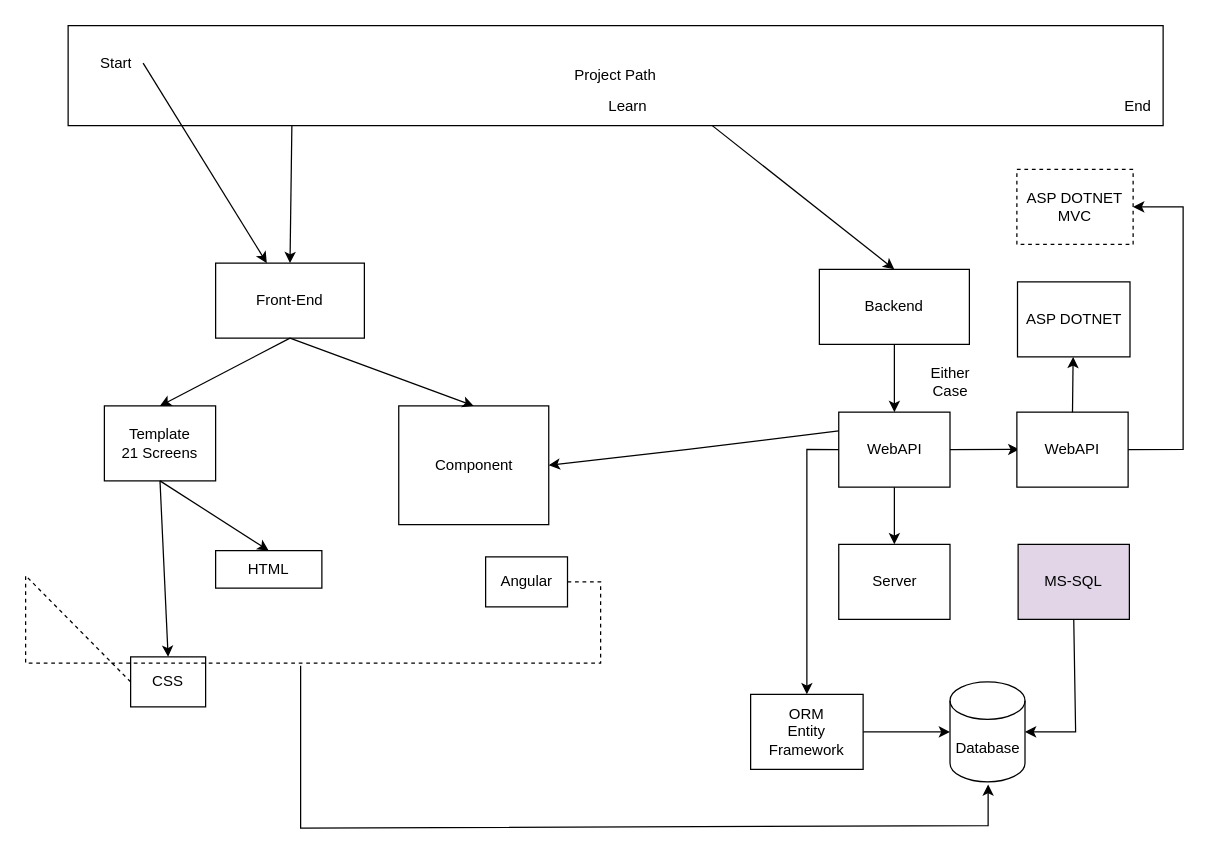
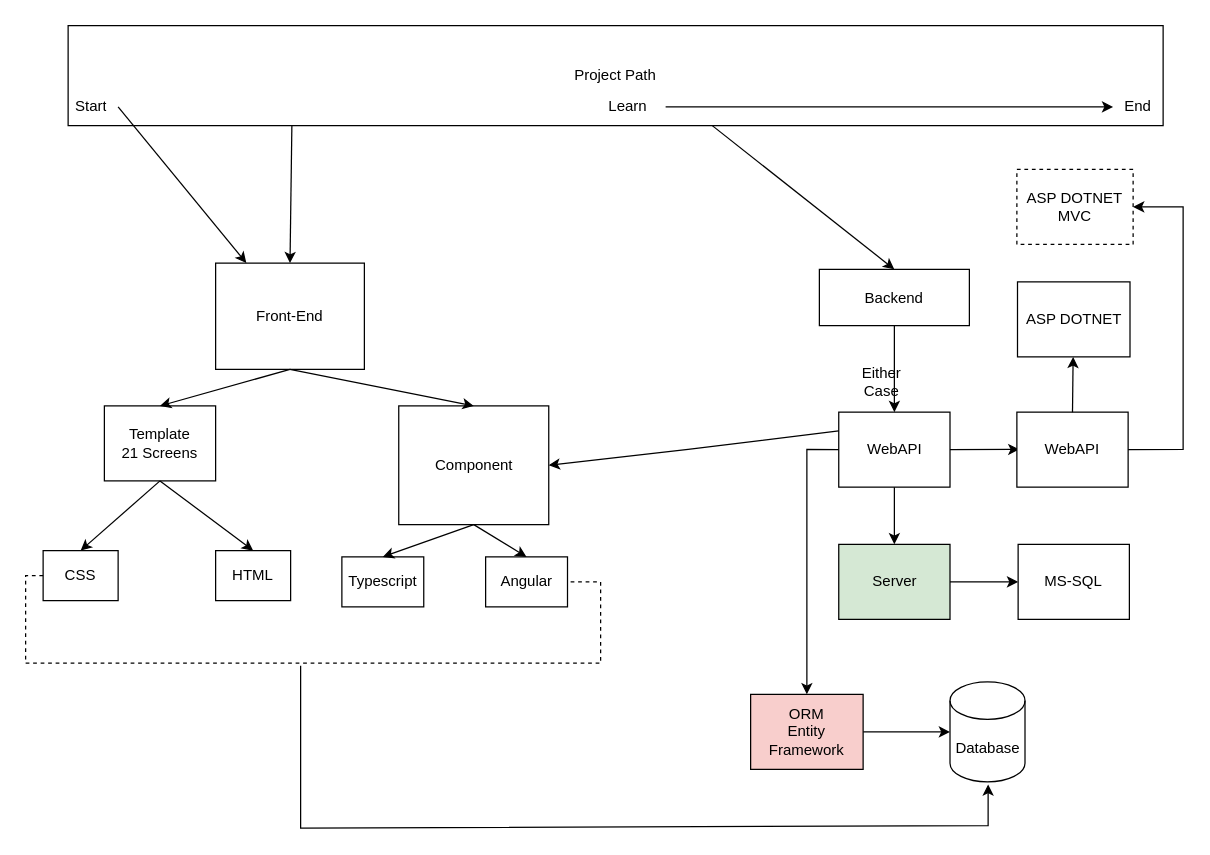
(118, 63) -> (93, 107)
none -> (885, 107)
(290, 301) -> (290, 316)
(894, 307) -> (894, 298)
(951, 382) -> (882, 382)
none -> (497, 539)
none -> (431, 540)
(269, 569) -> (253, 576)
none -> (383, 582)
(894, 582) -> (894, 582)
none -> (980, 582)
(1074, 582) -> (1074, 582)
(168, 682) -> (81, 576)
(1075, 697) -> none
(807, 732) -> (807, 732)
